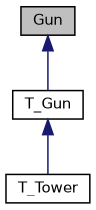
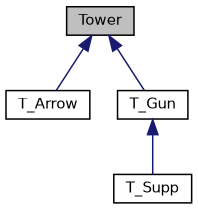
(48, 21) -> (100, 21)
none -> (48, 105)
(48, 189) -> (153, 189)
